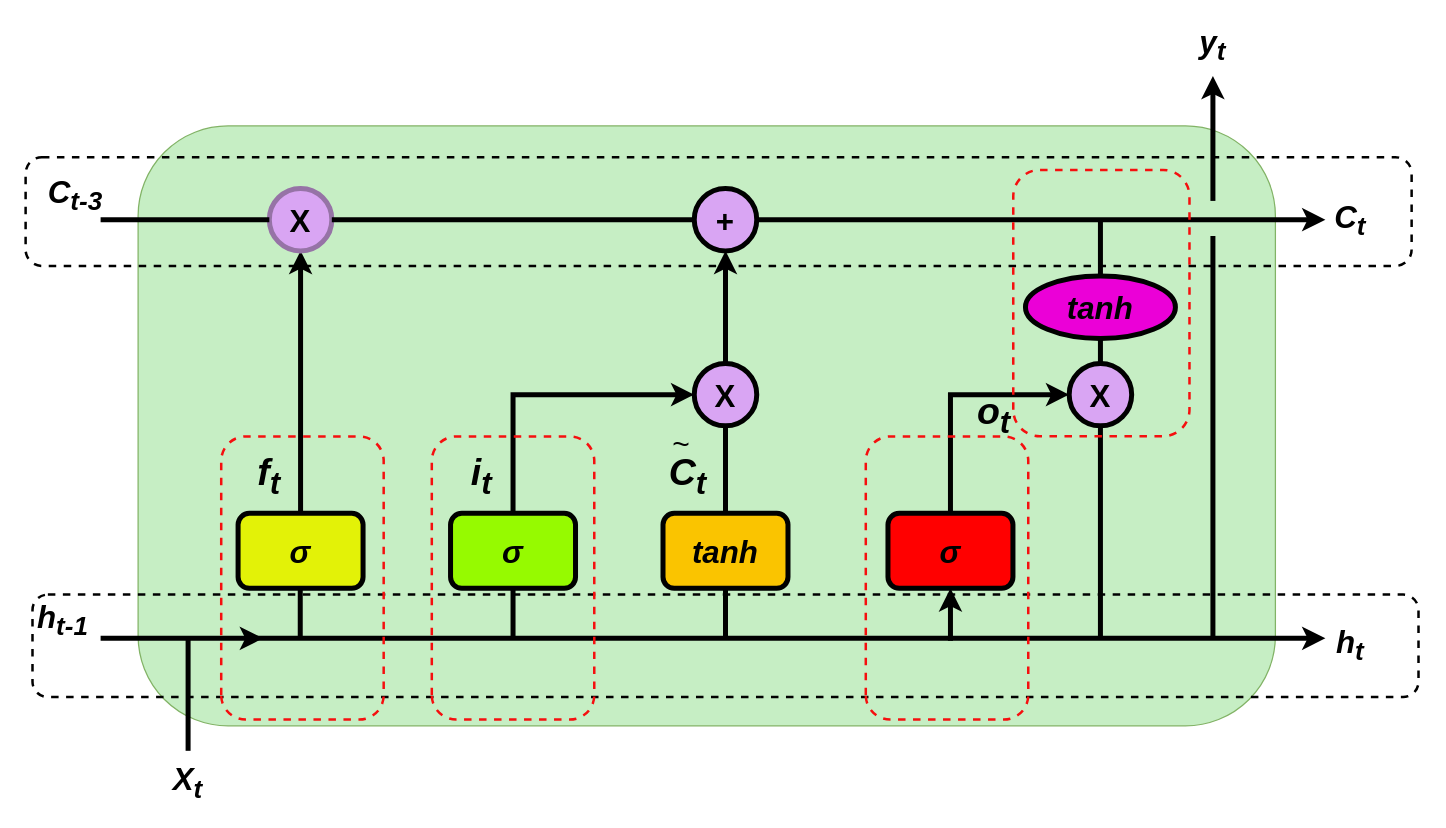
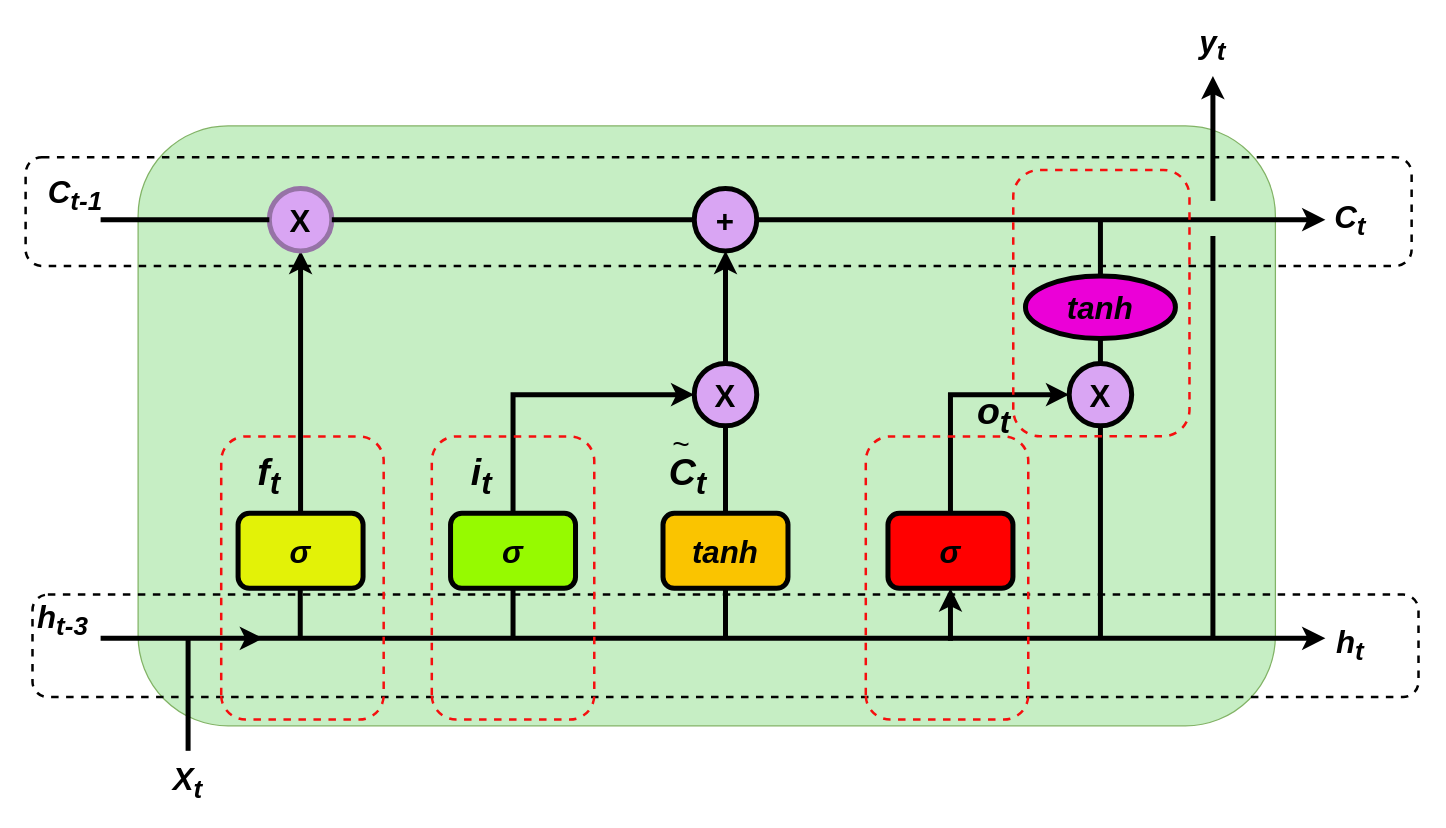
(76, 194) -> (76, 194)
(63, 619) -> (63, 619)
